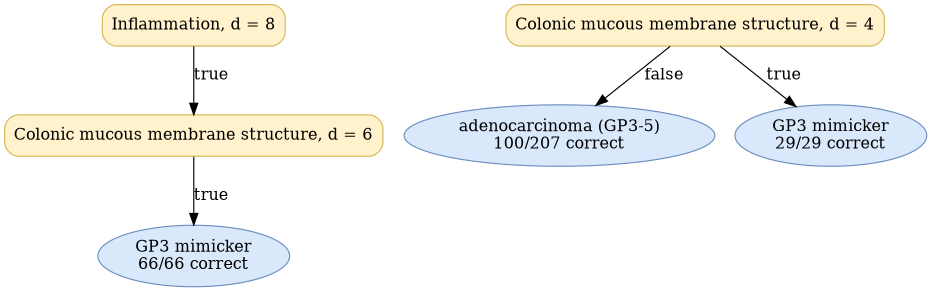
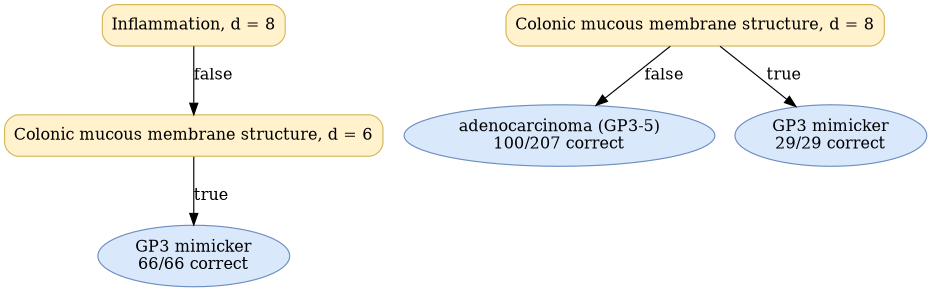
(695, 25) -> (695, 25)
(212, 75) -> (213, 75)
